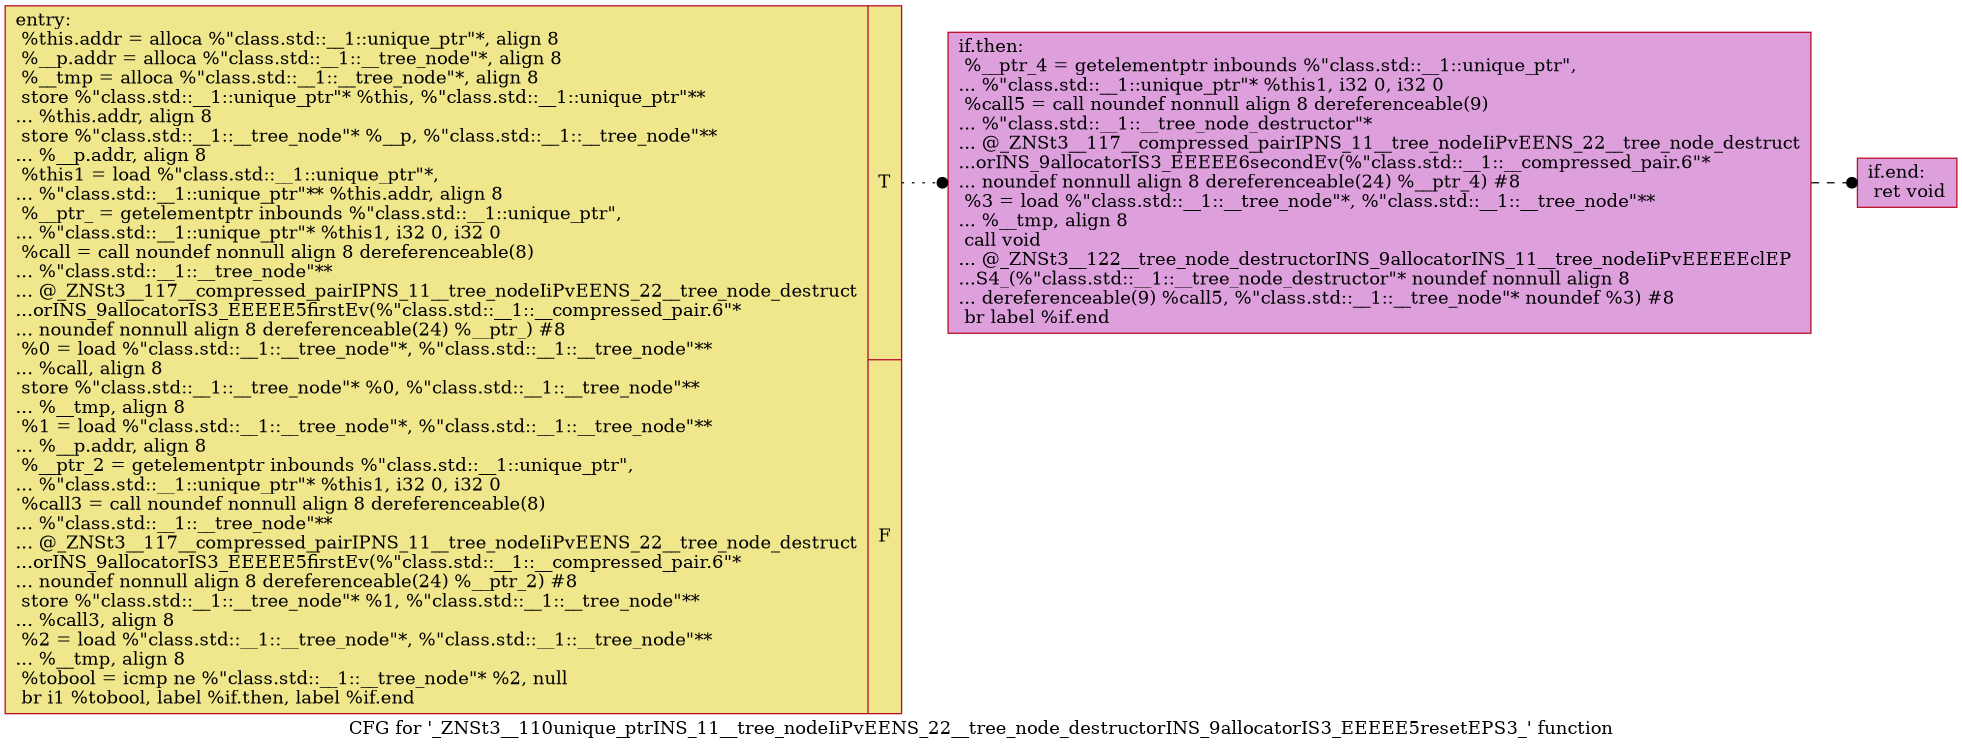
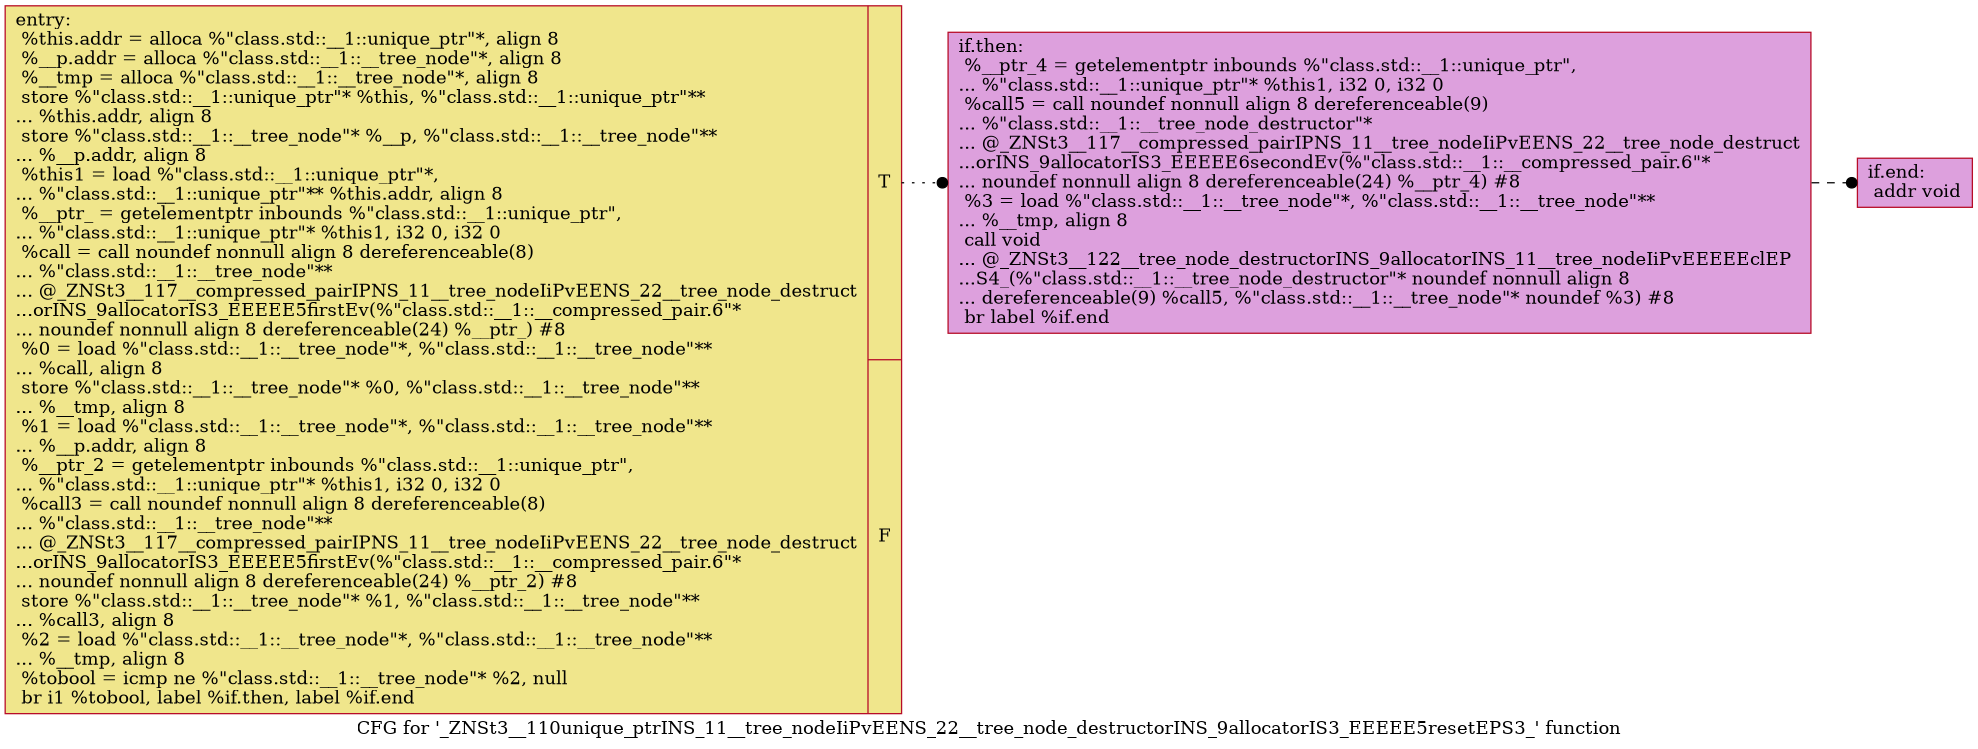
(1907, 192) -> (1915, 192)
